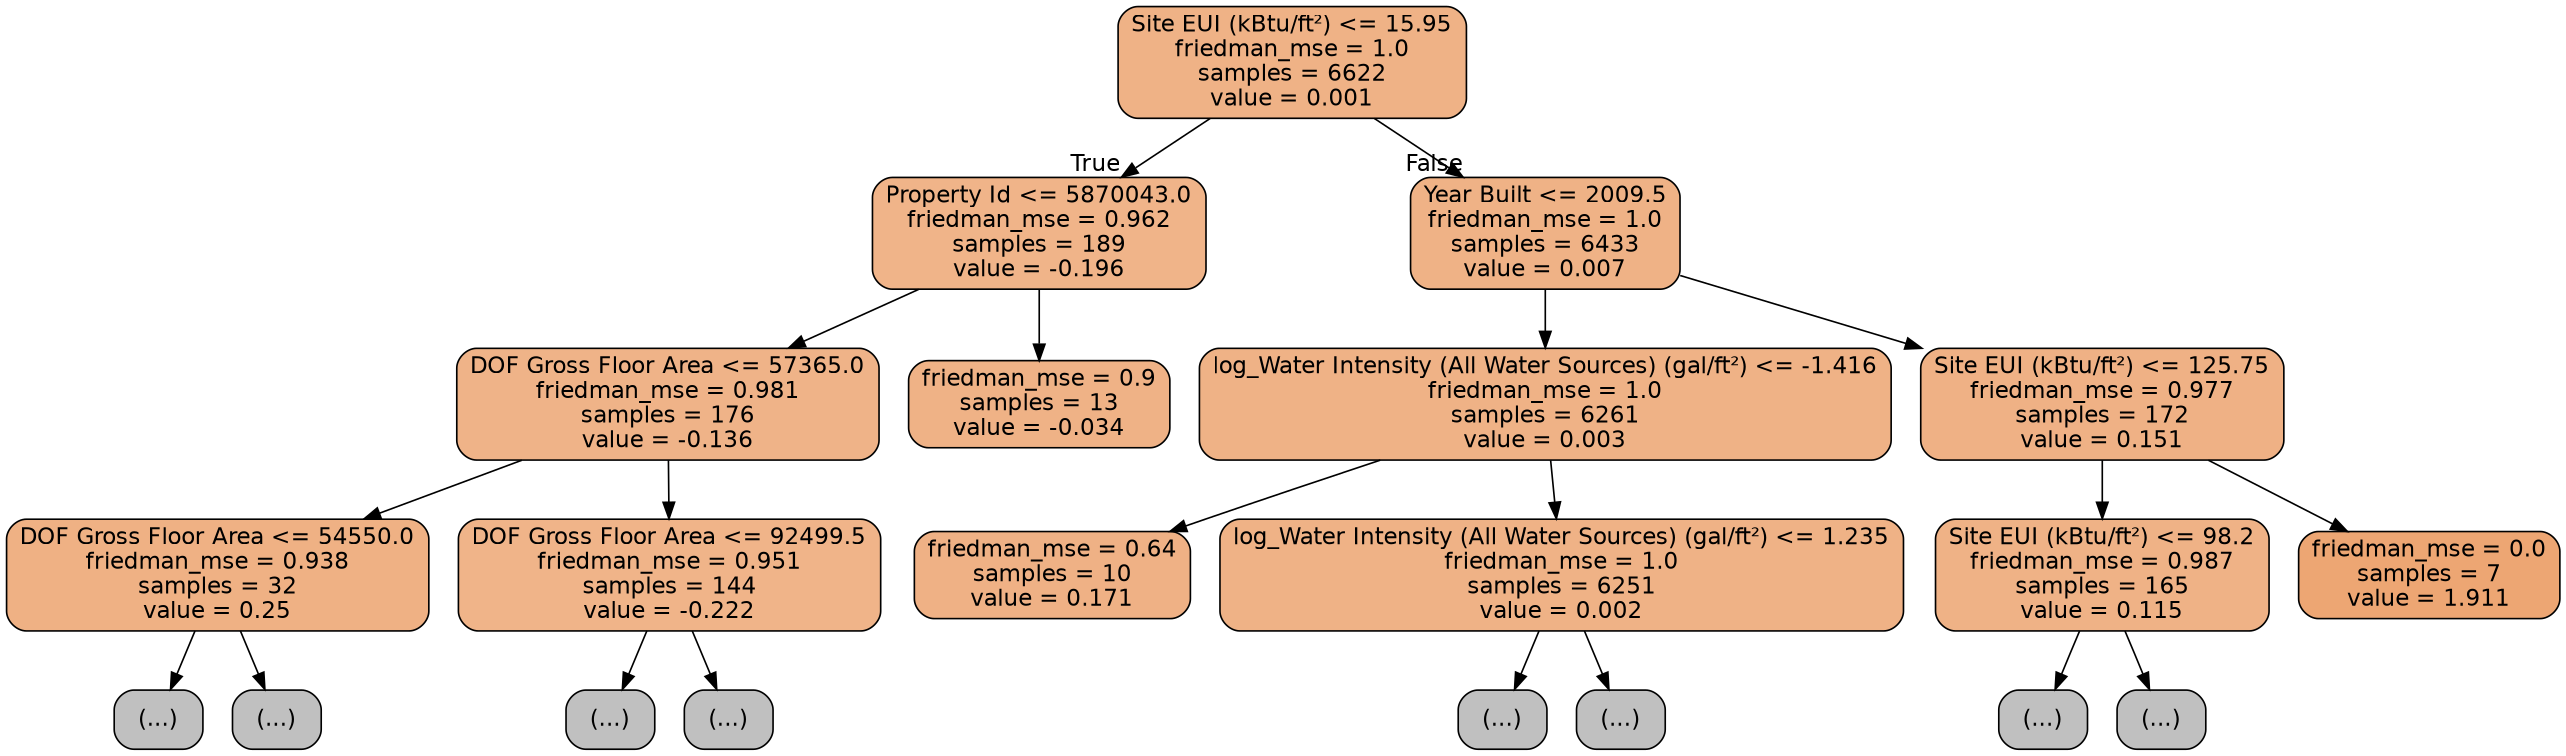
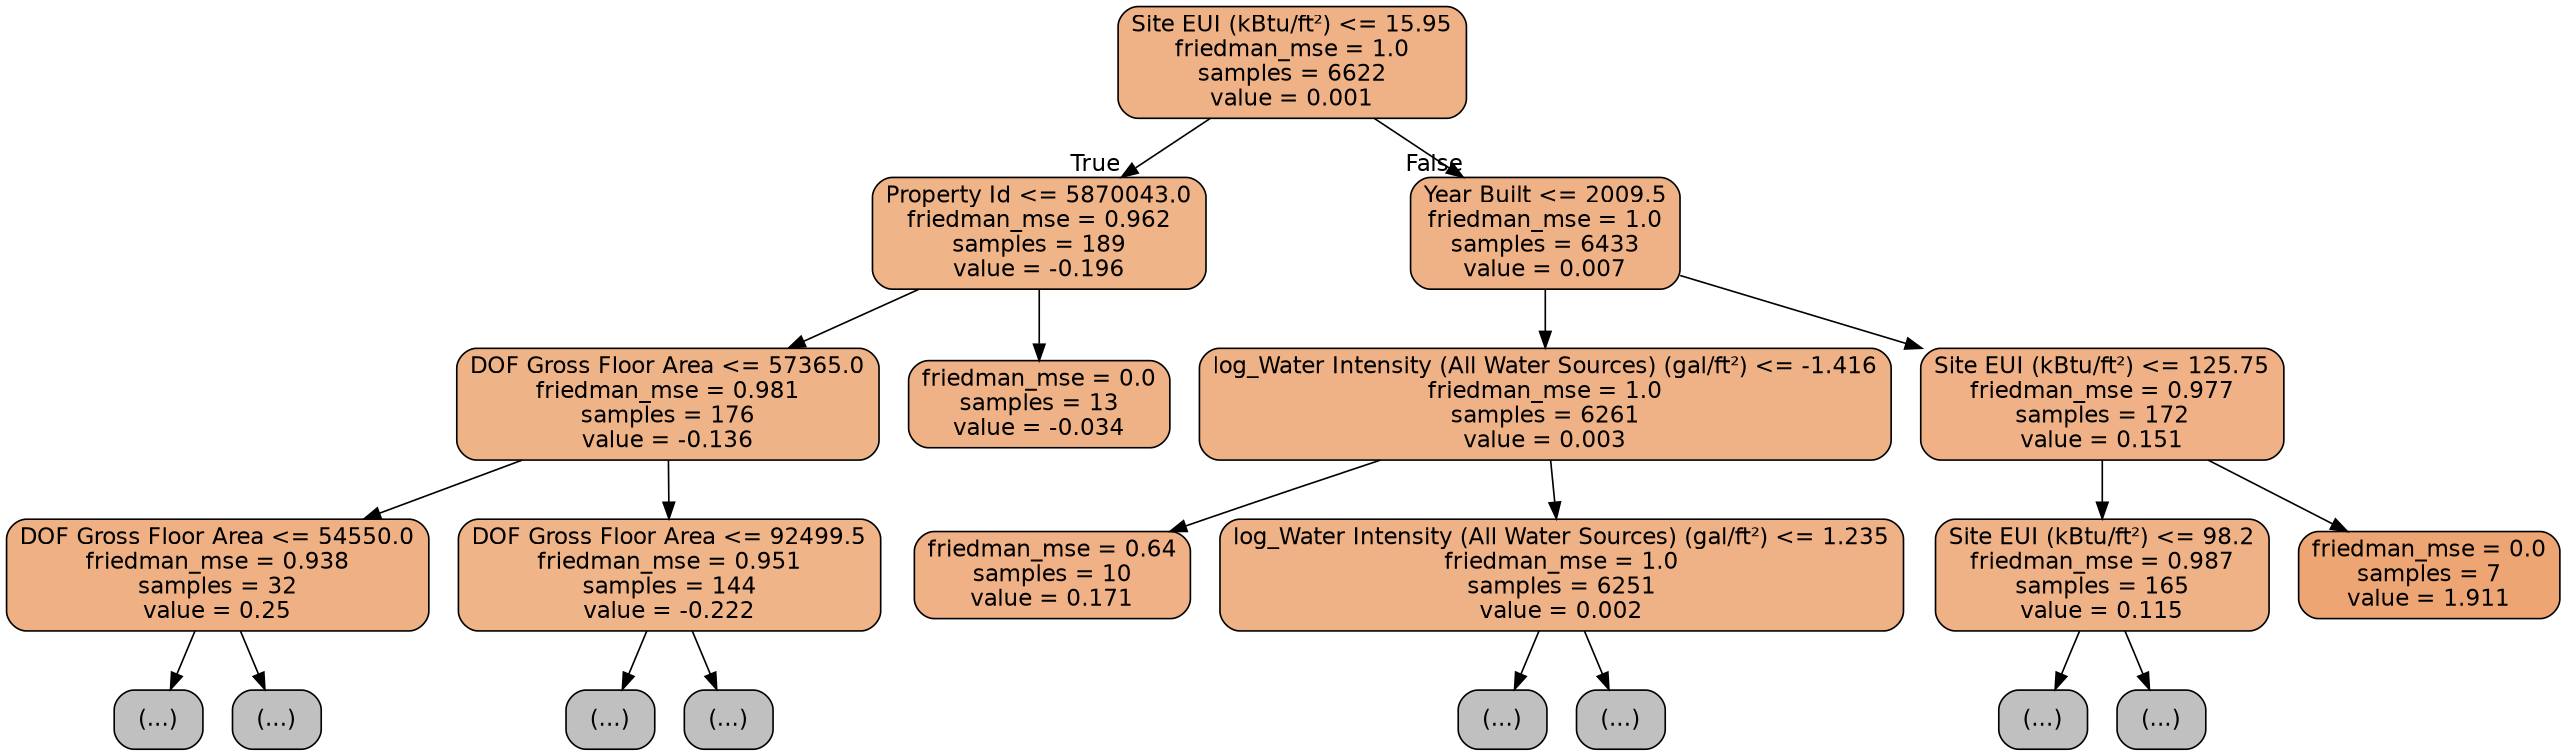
(1039, 404) -> (1039, 404)
